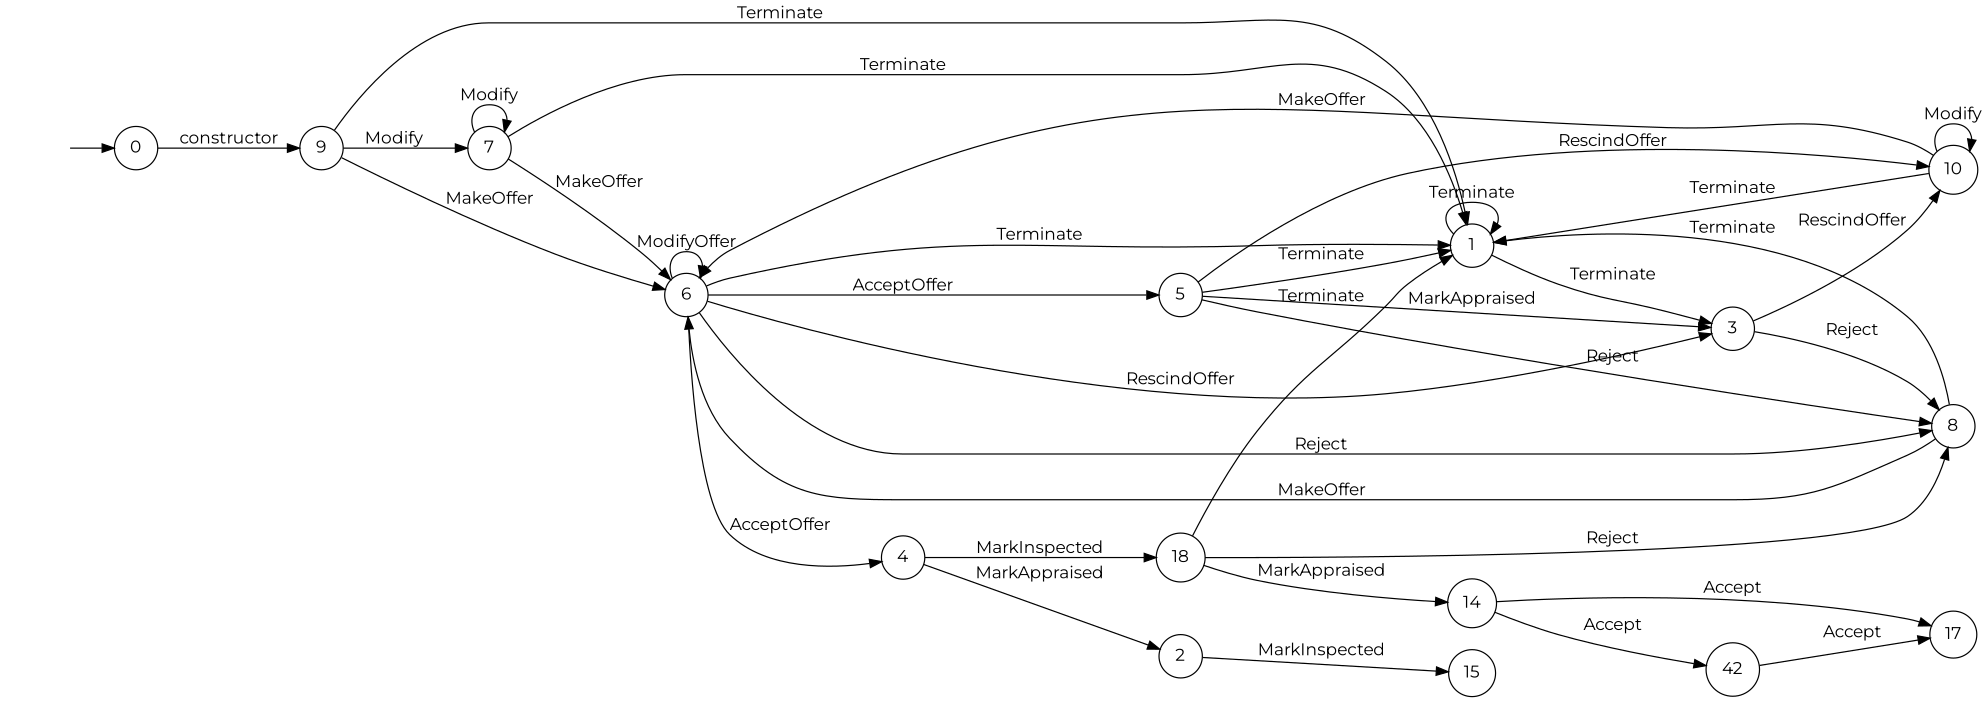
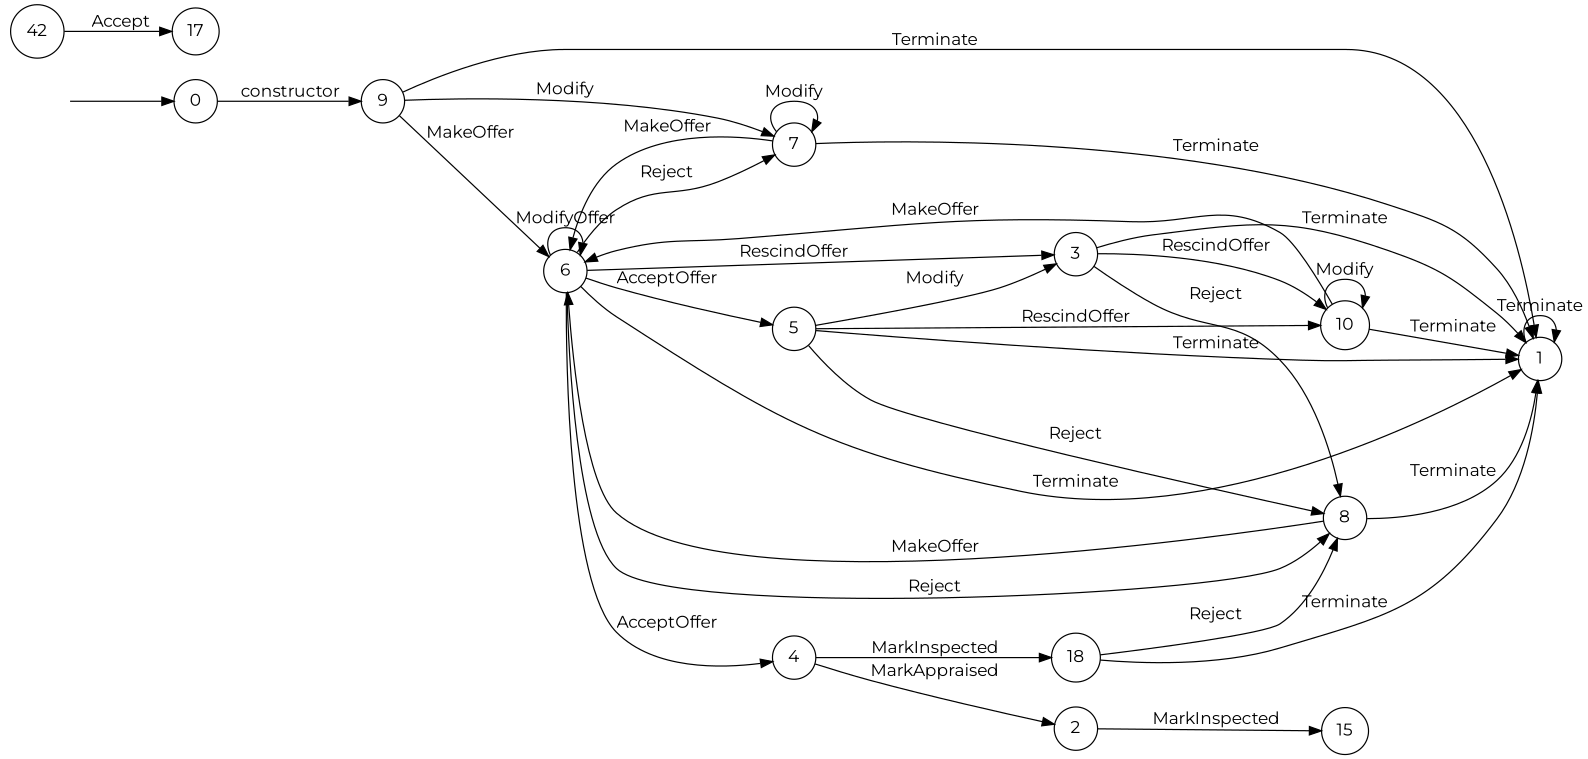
none -> (662, 193)
(1593, 295) -> (1320, 231)
(1472, 299) -> (935, 279)
(1472, 603) -> none
